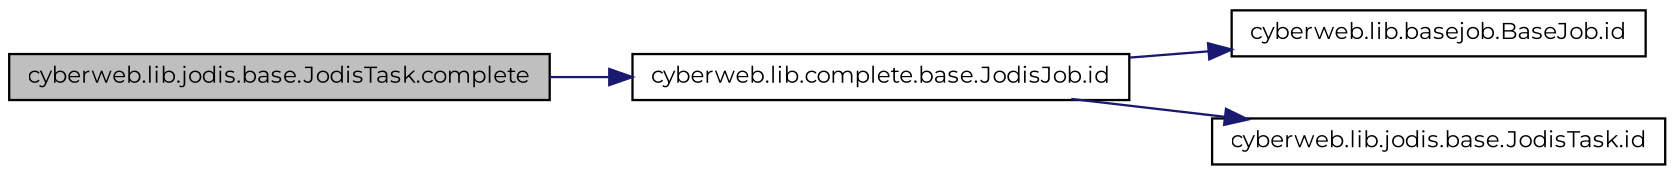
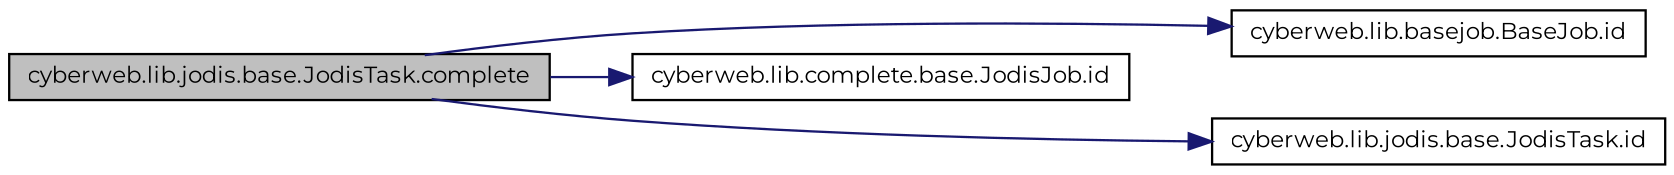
(1169, 54) -> (816, 26)
(1148, 108) -> (809, 131)
